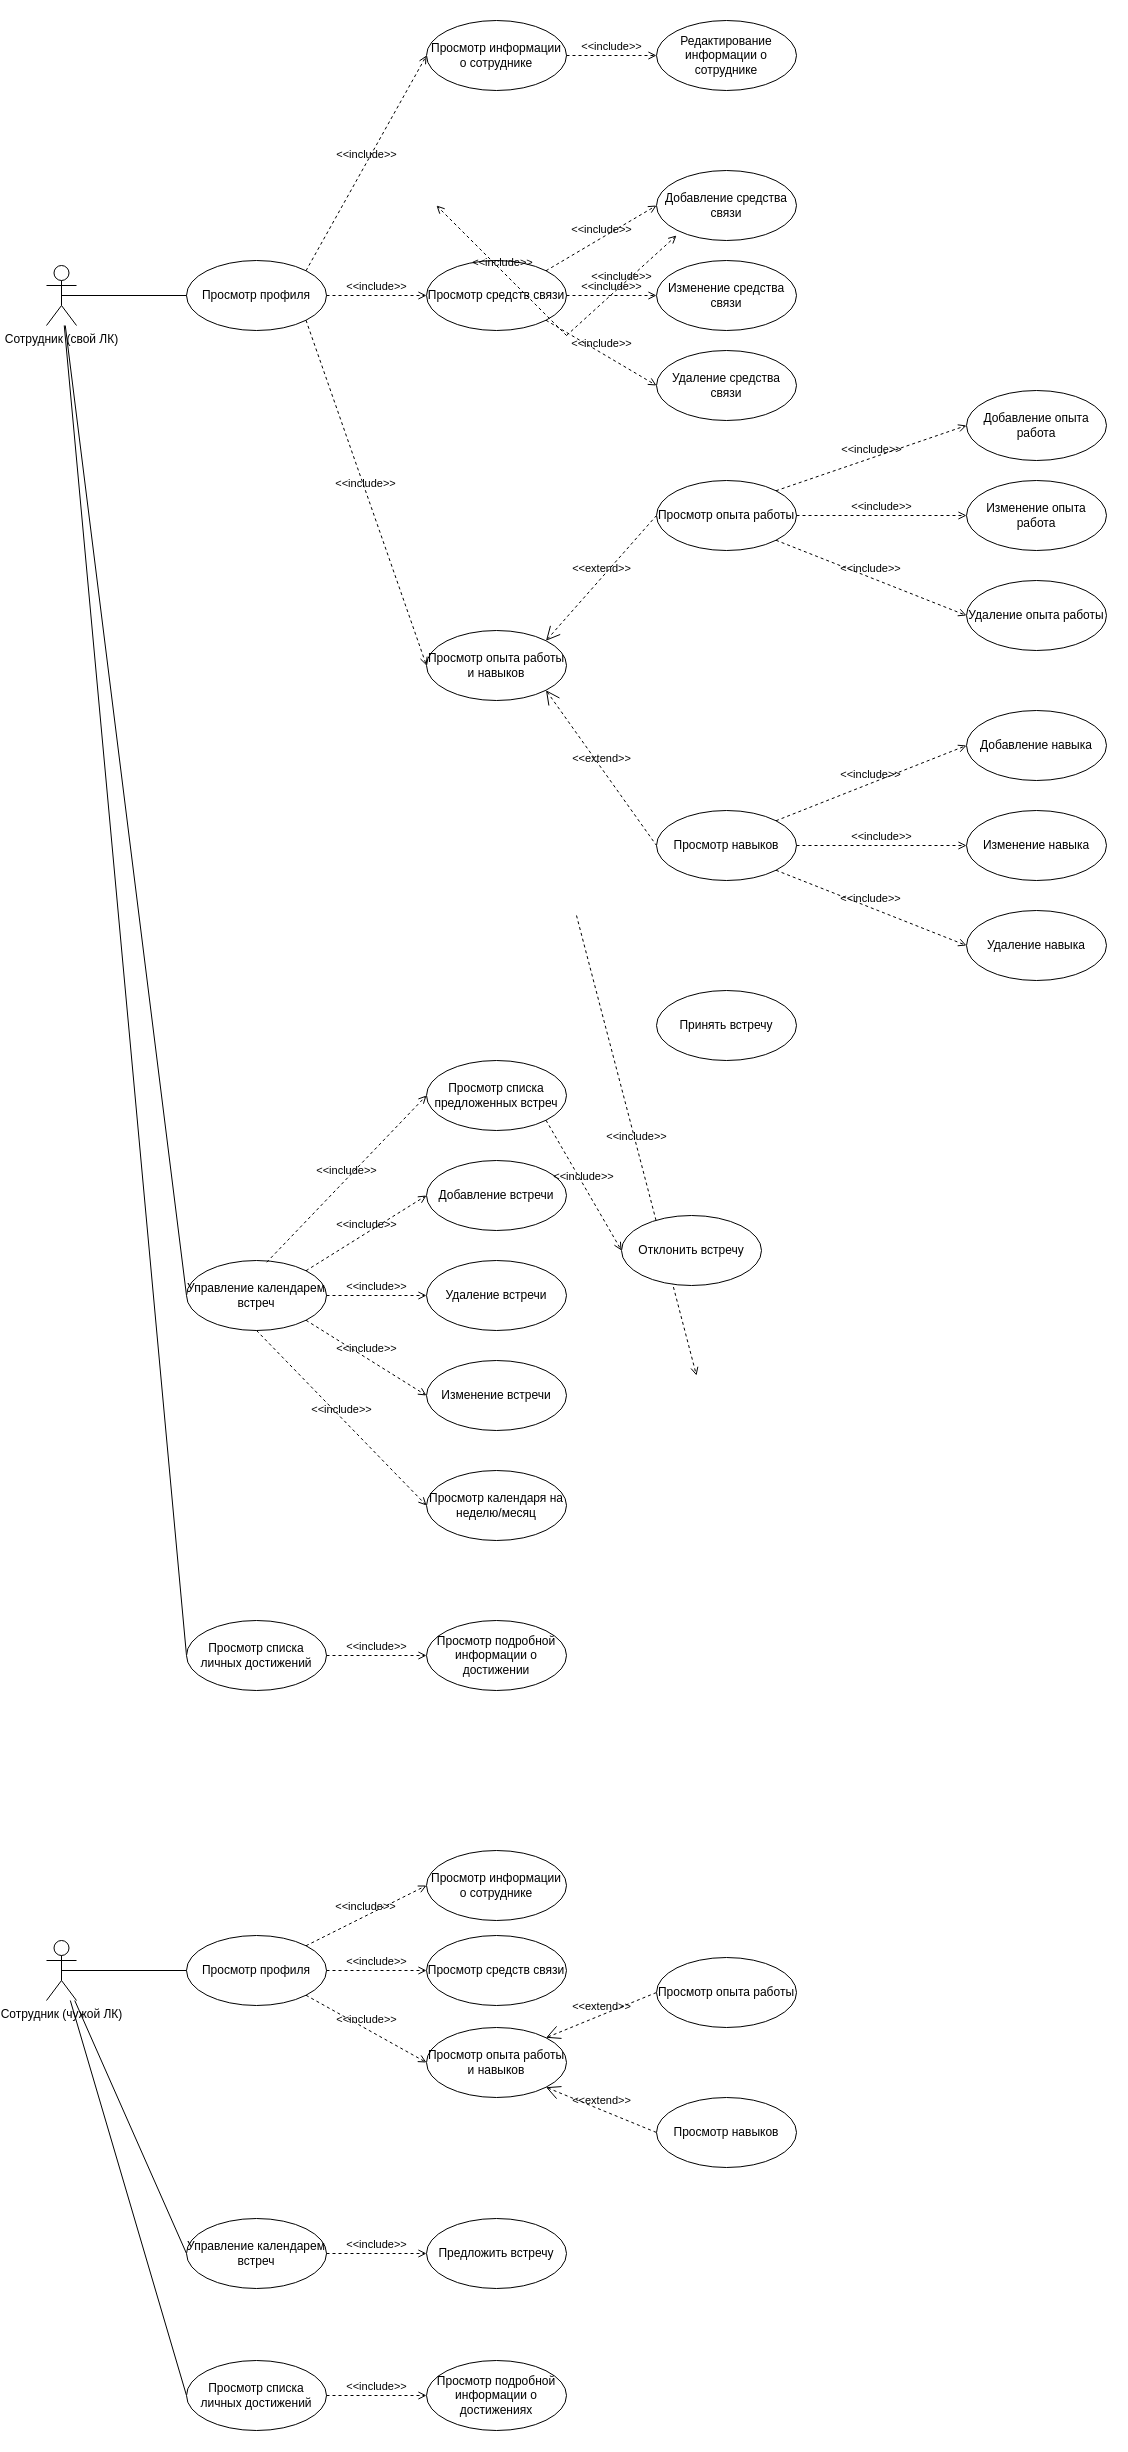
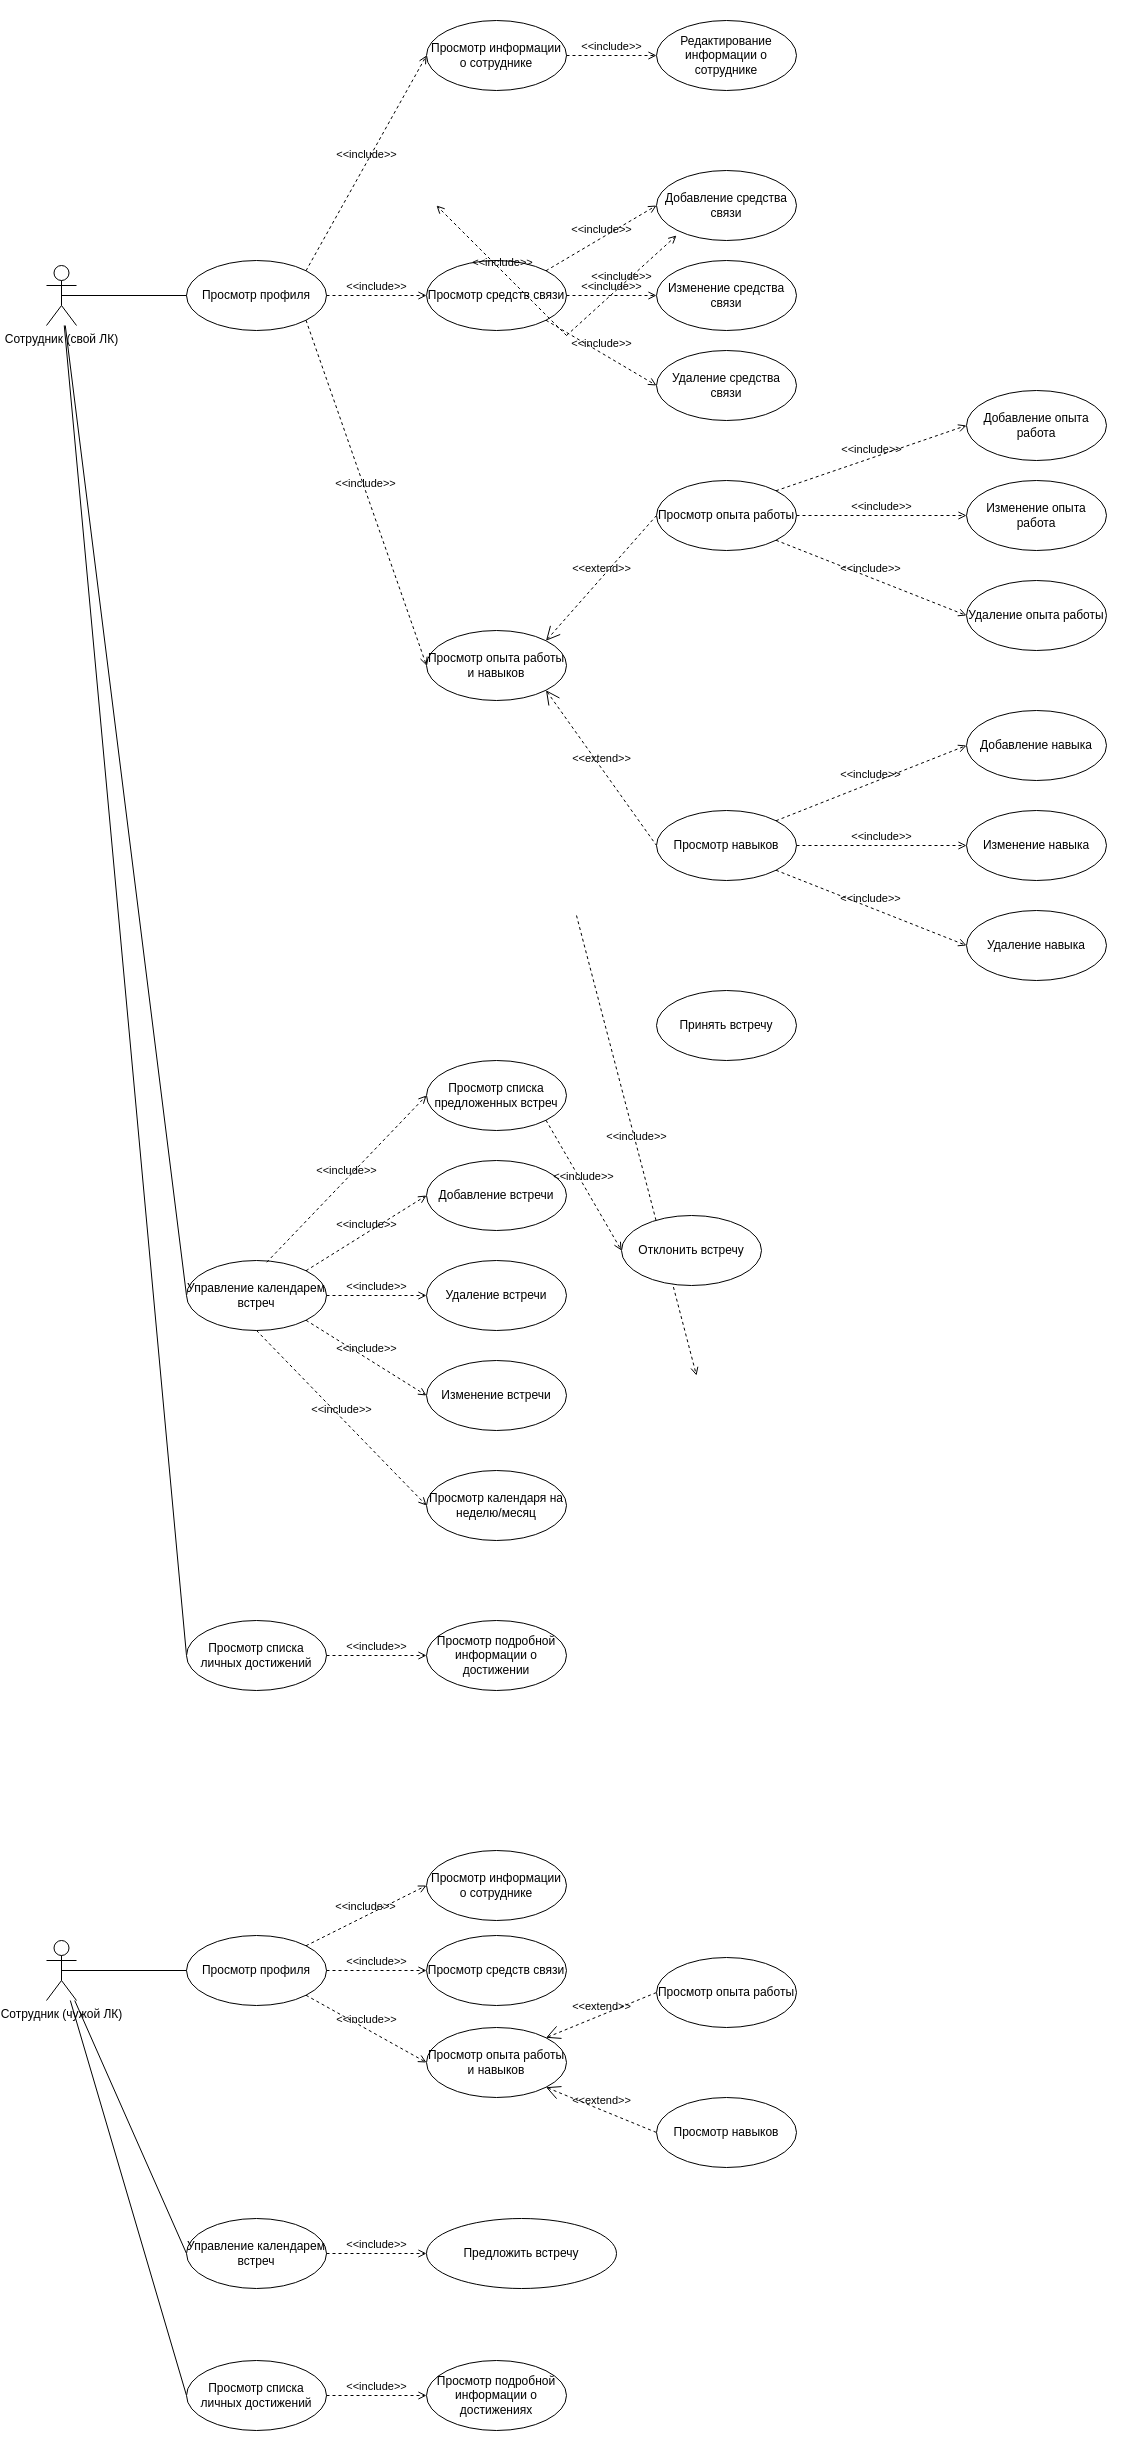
(497, 2254) -> (522, 2254)
